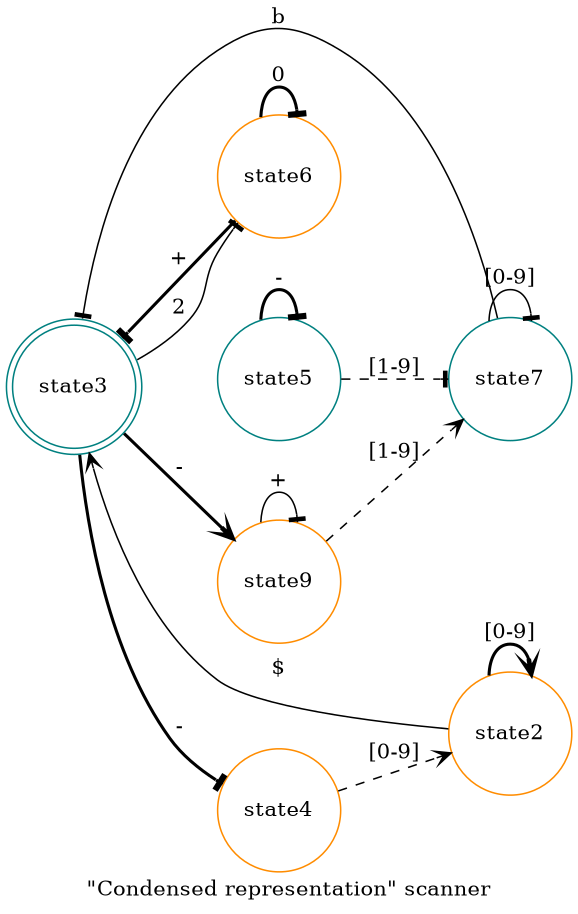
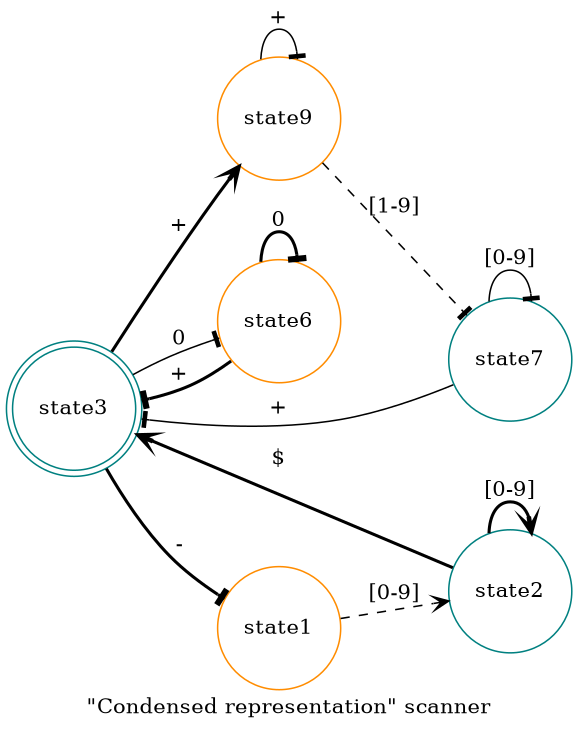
(279, 18) -> (279, 408)
(180, 308) -> (180, 339)
(279, 379) -> none
(180, 467) -> (180, 225)
(389, 486) -> (392, 236)
(213, 676) -> (302, 504)
(510, 734) -> (510, 591)
(279, 810) -> (279, 628)
